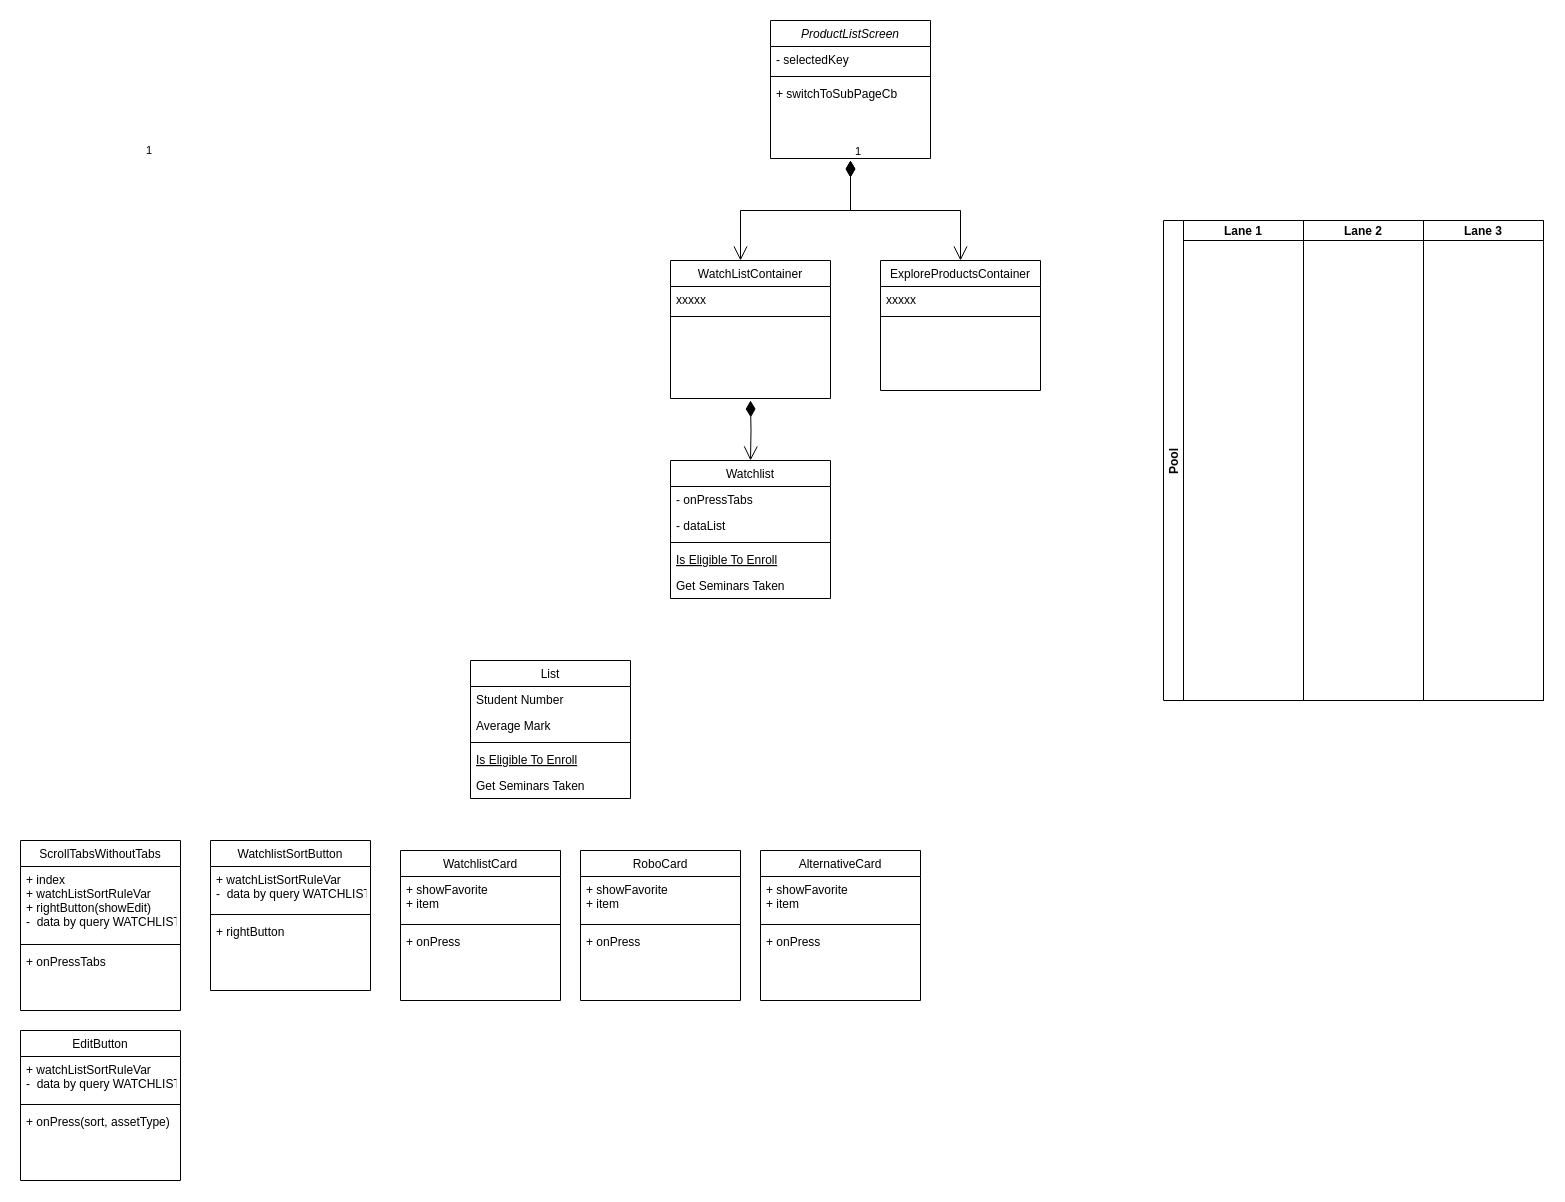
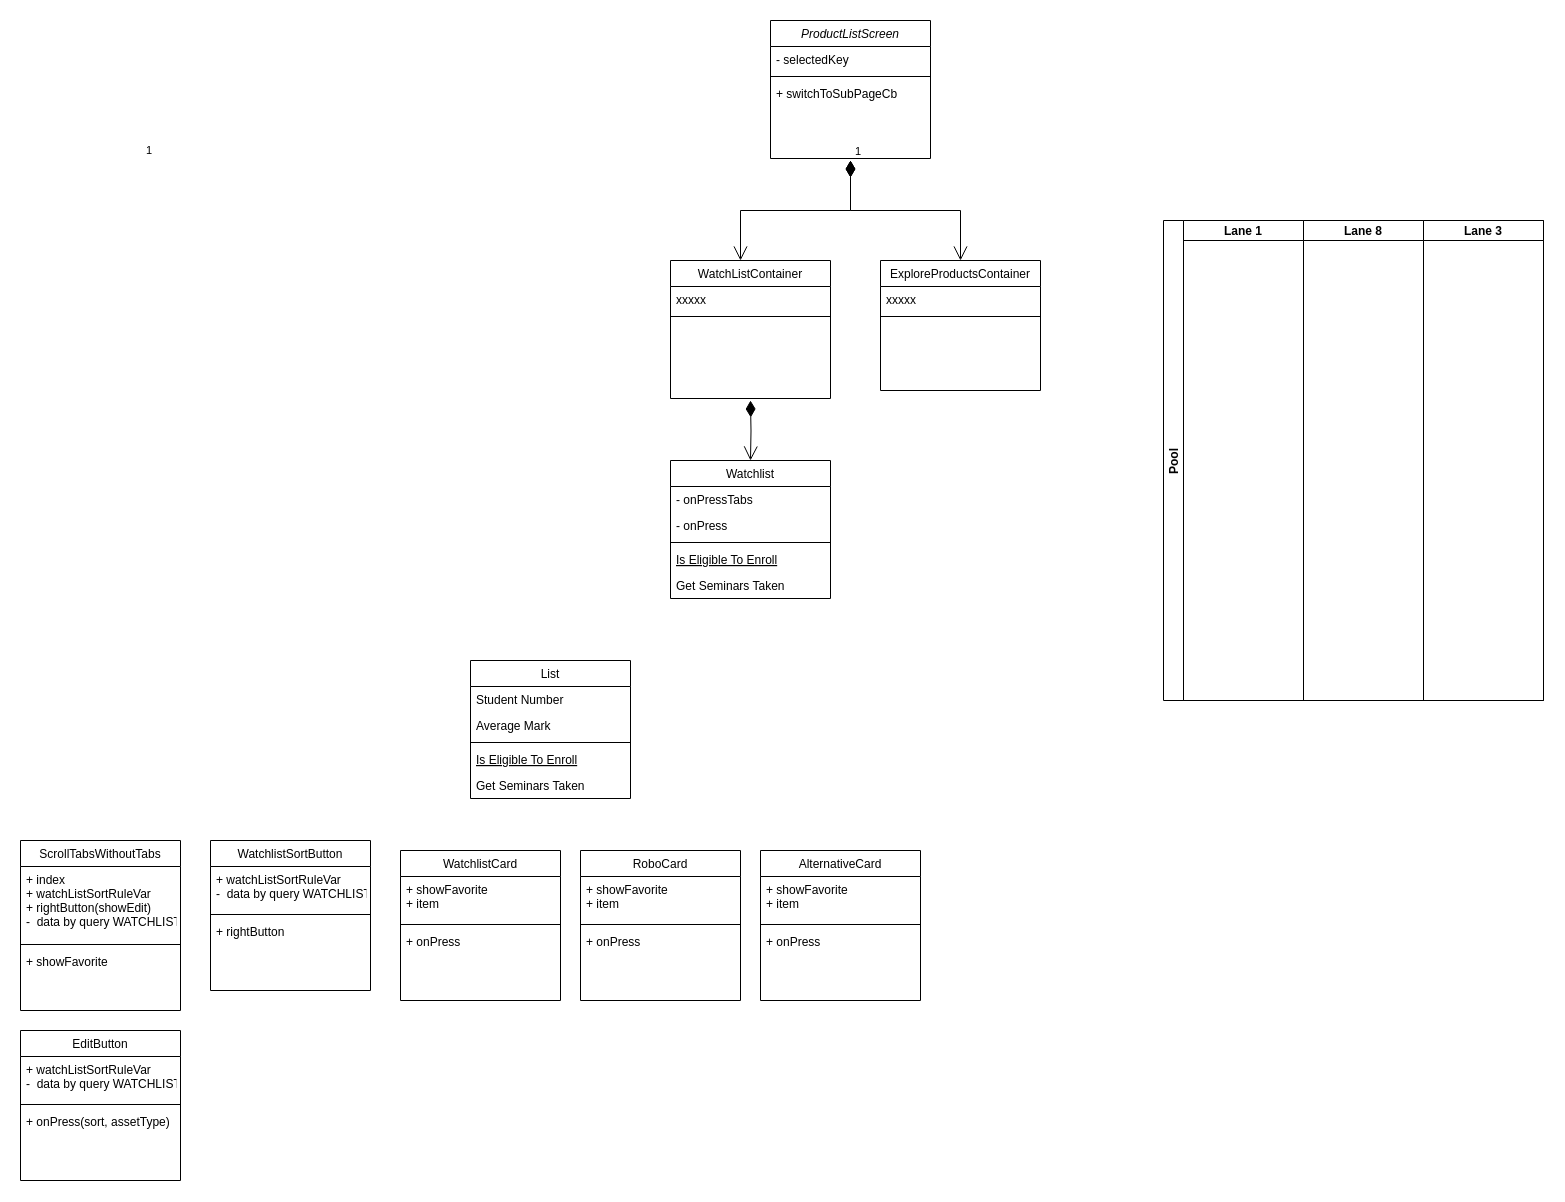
(1363, 231) -> (1363, 231)
(708, 526) -> (706, 526)
(70, 962) -> (71, 962)
